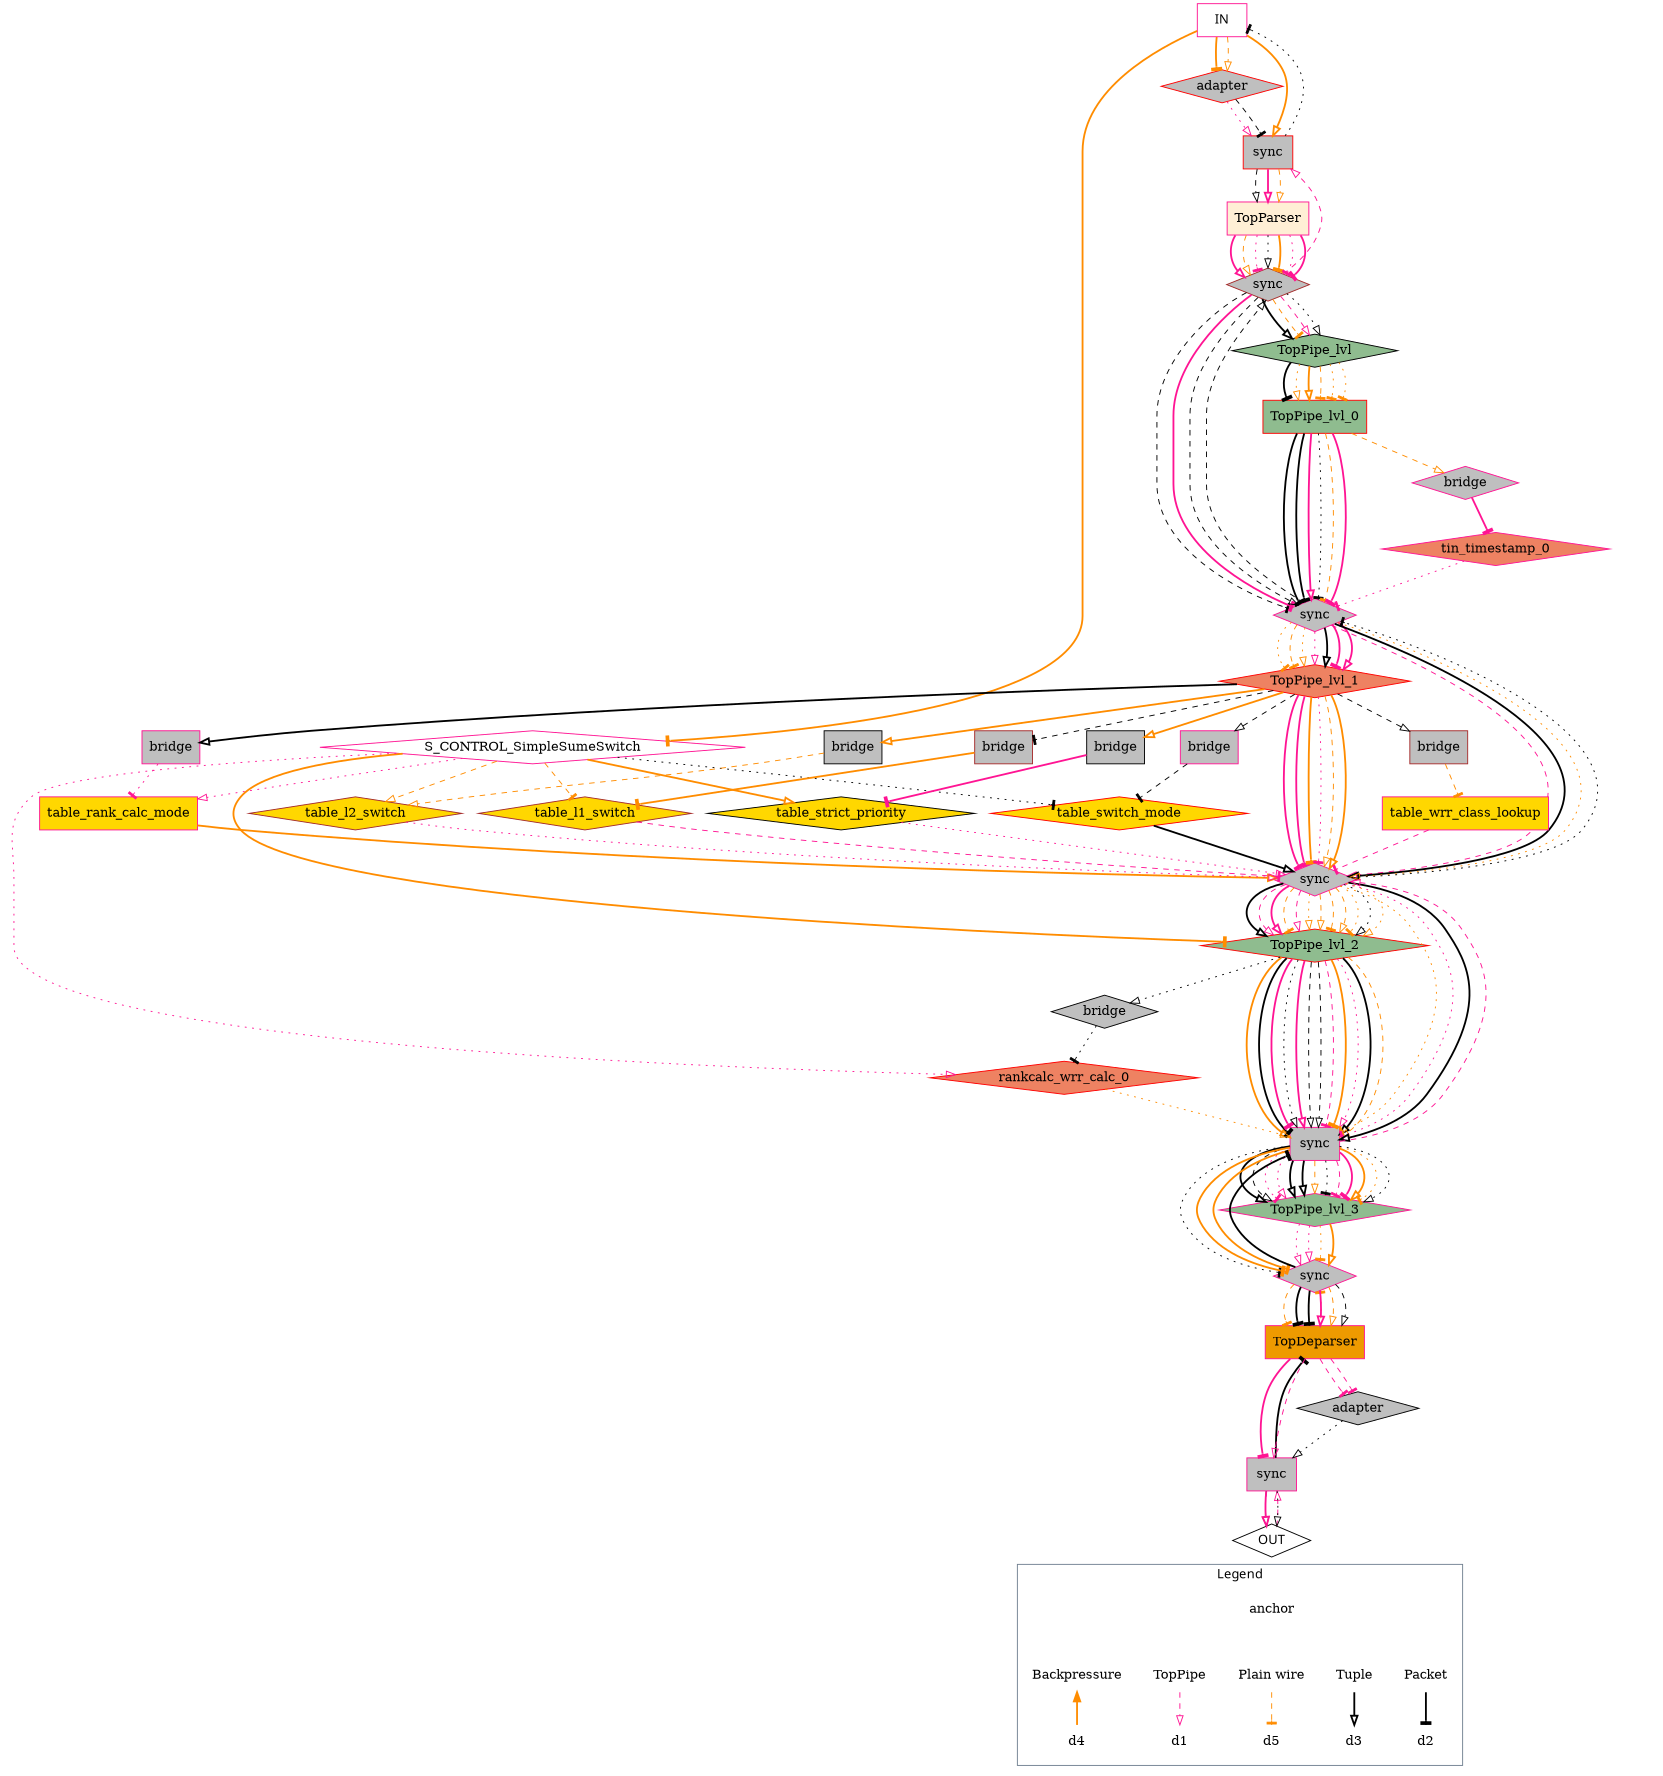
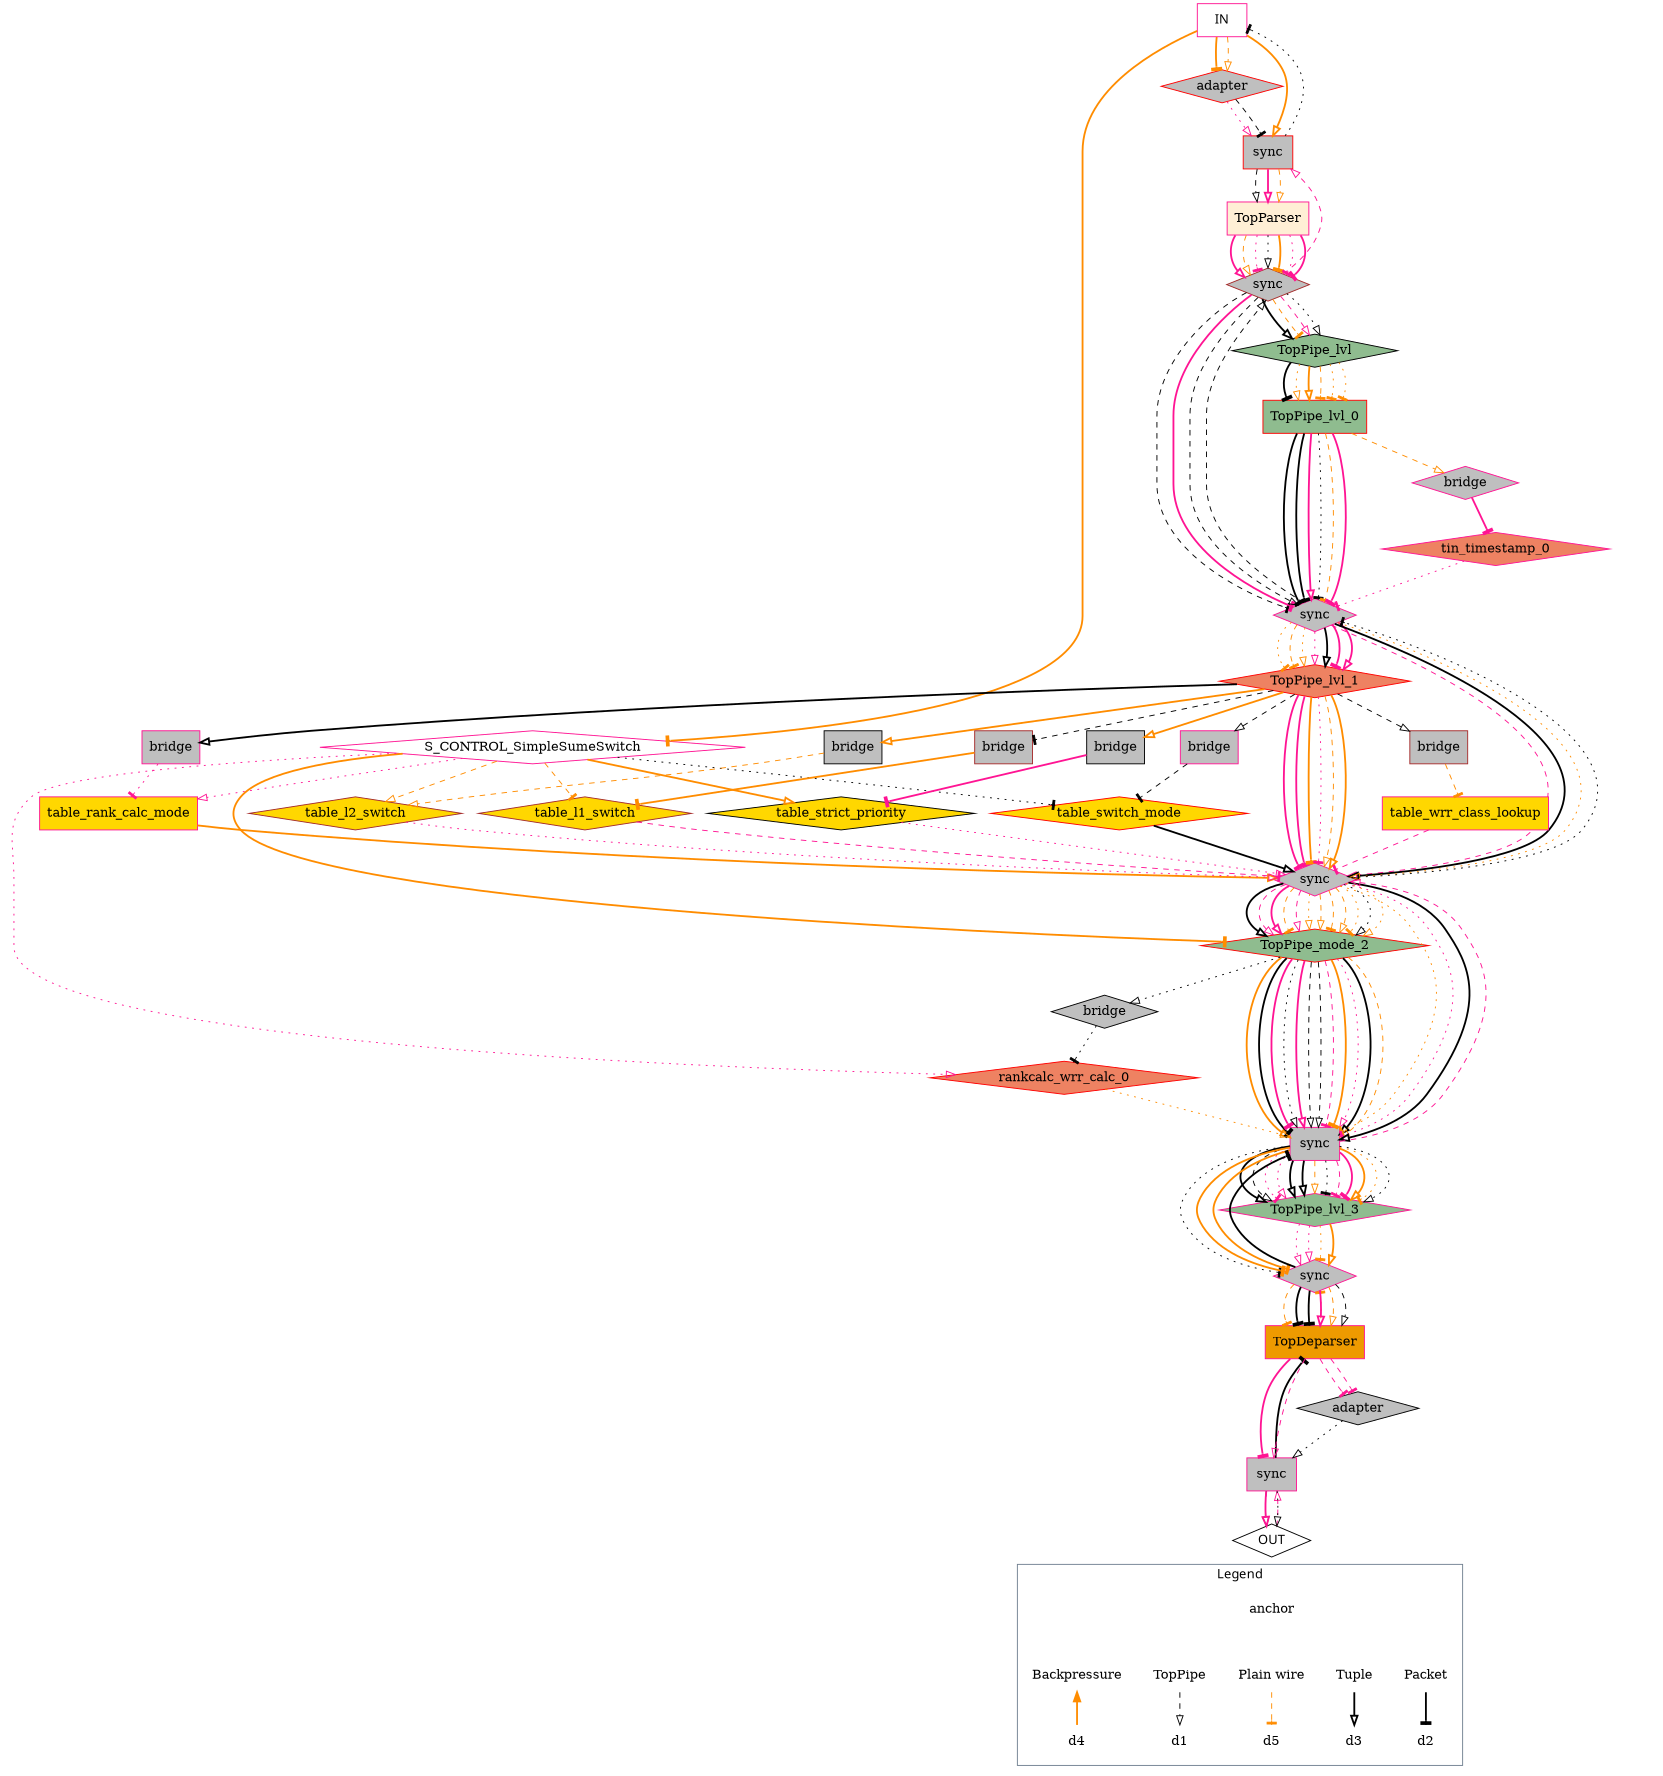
(1315, 946) -> (1315, 946)
(1180, 1704) -> (1180, 1704)
